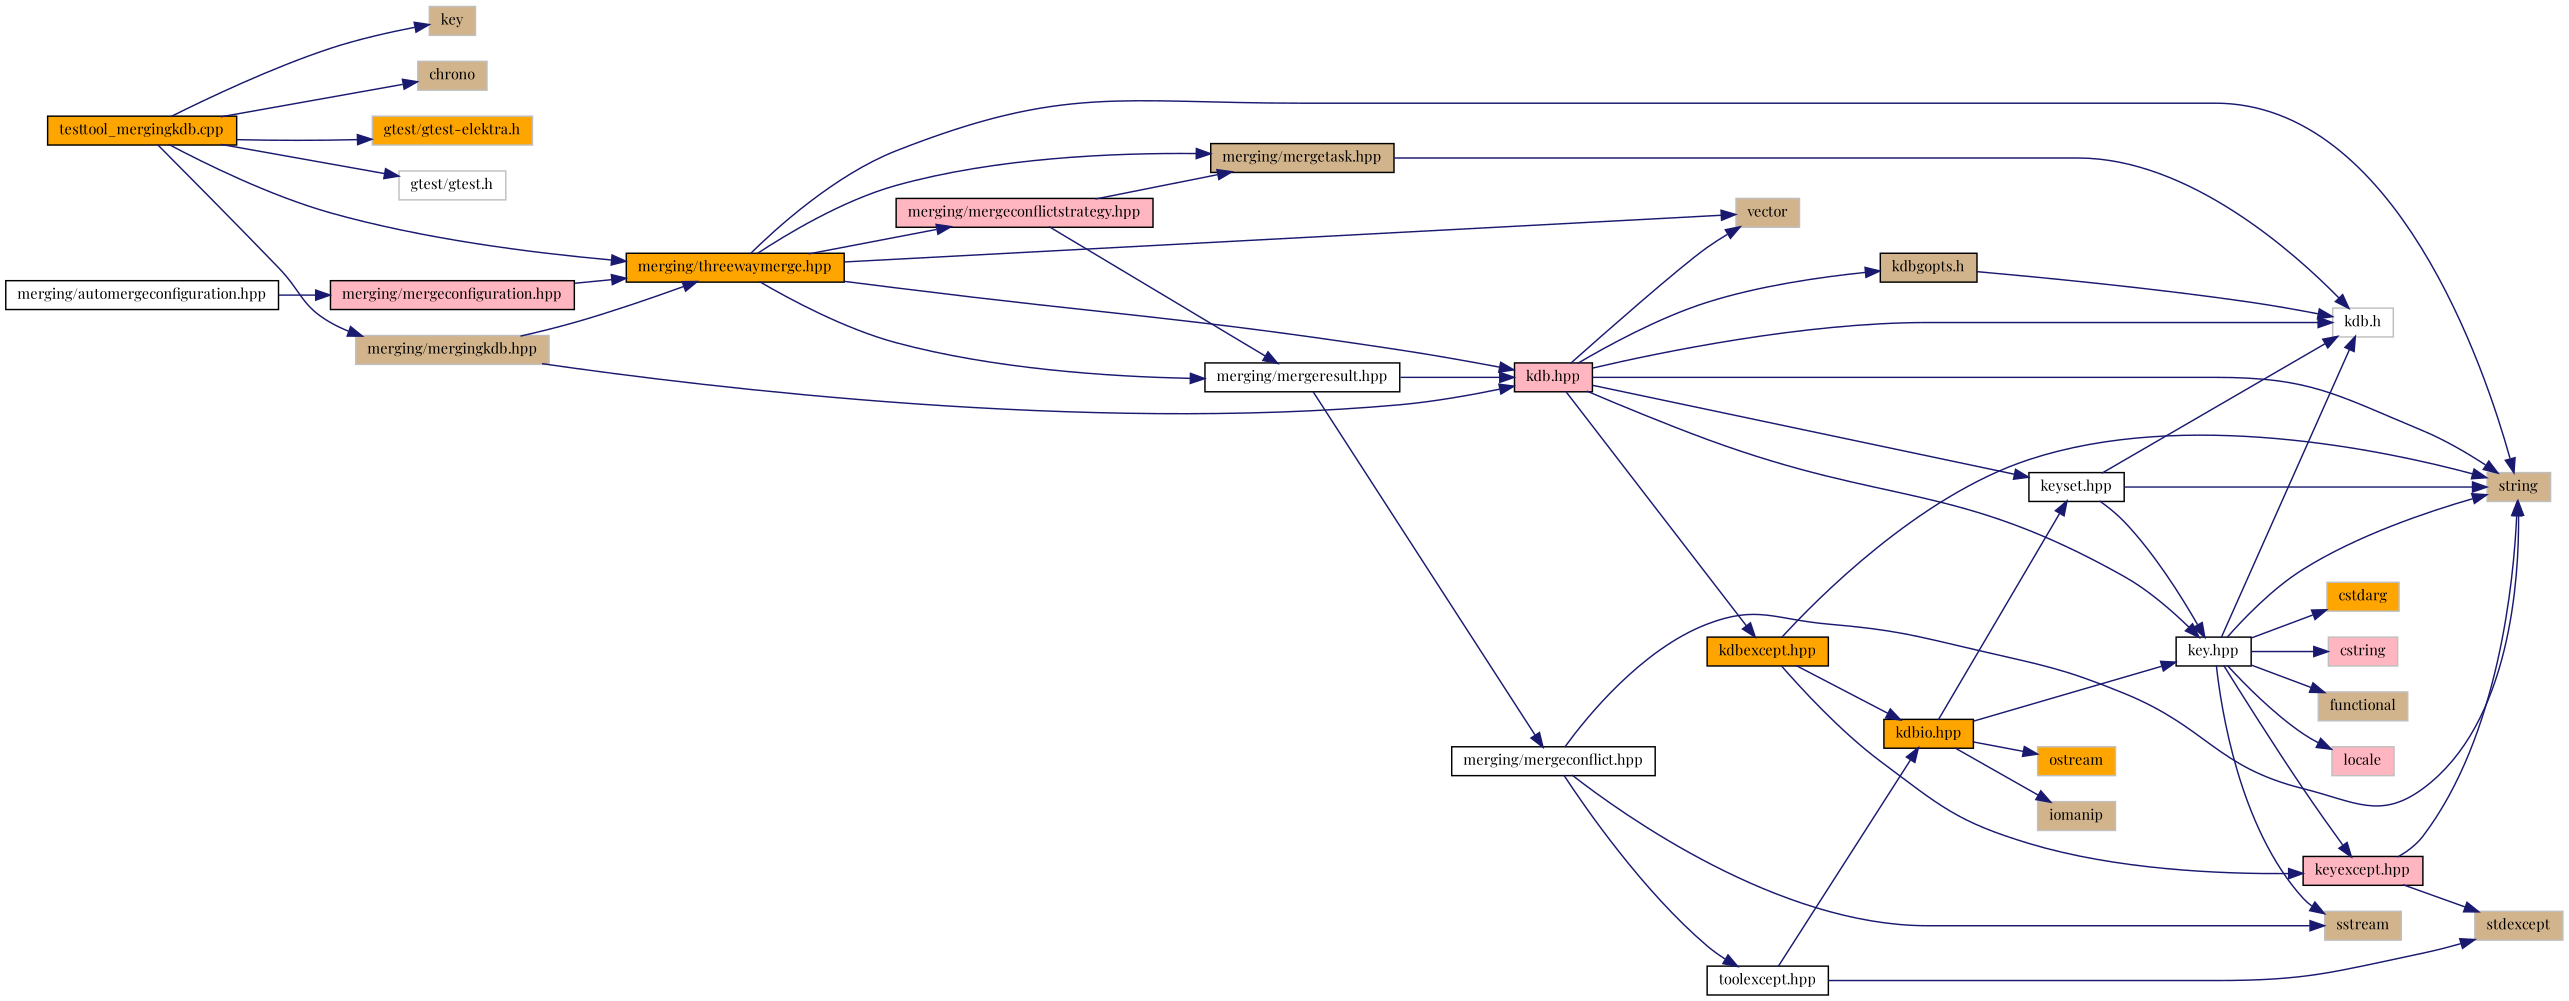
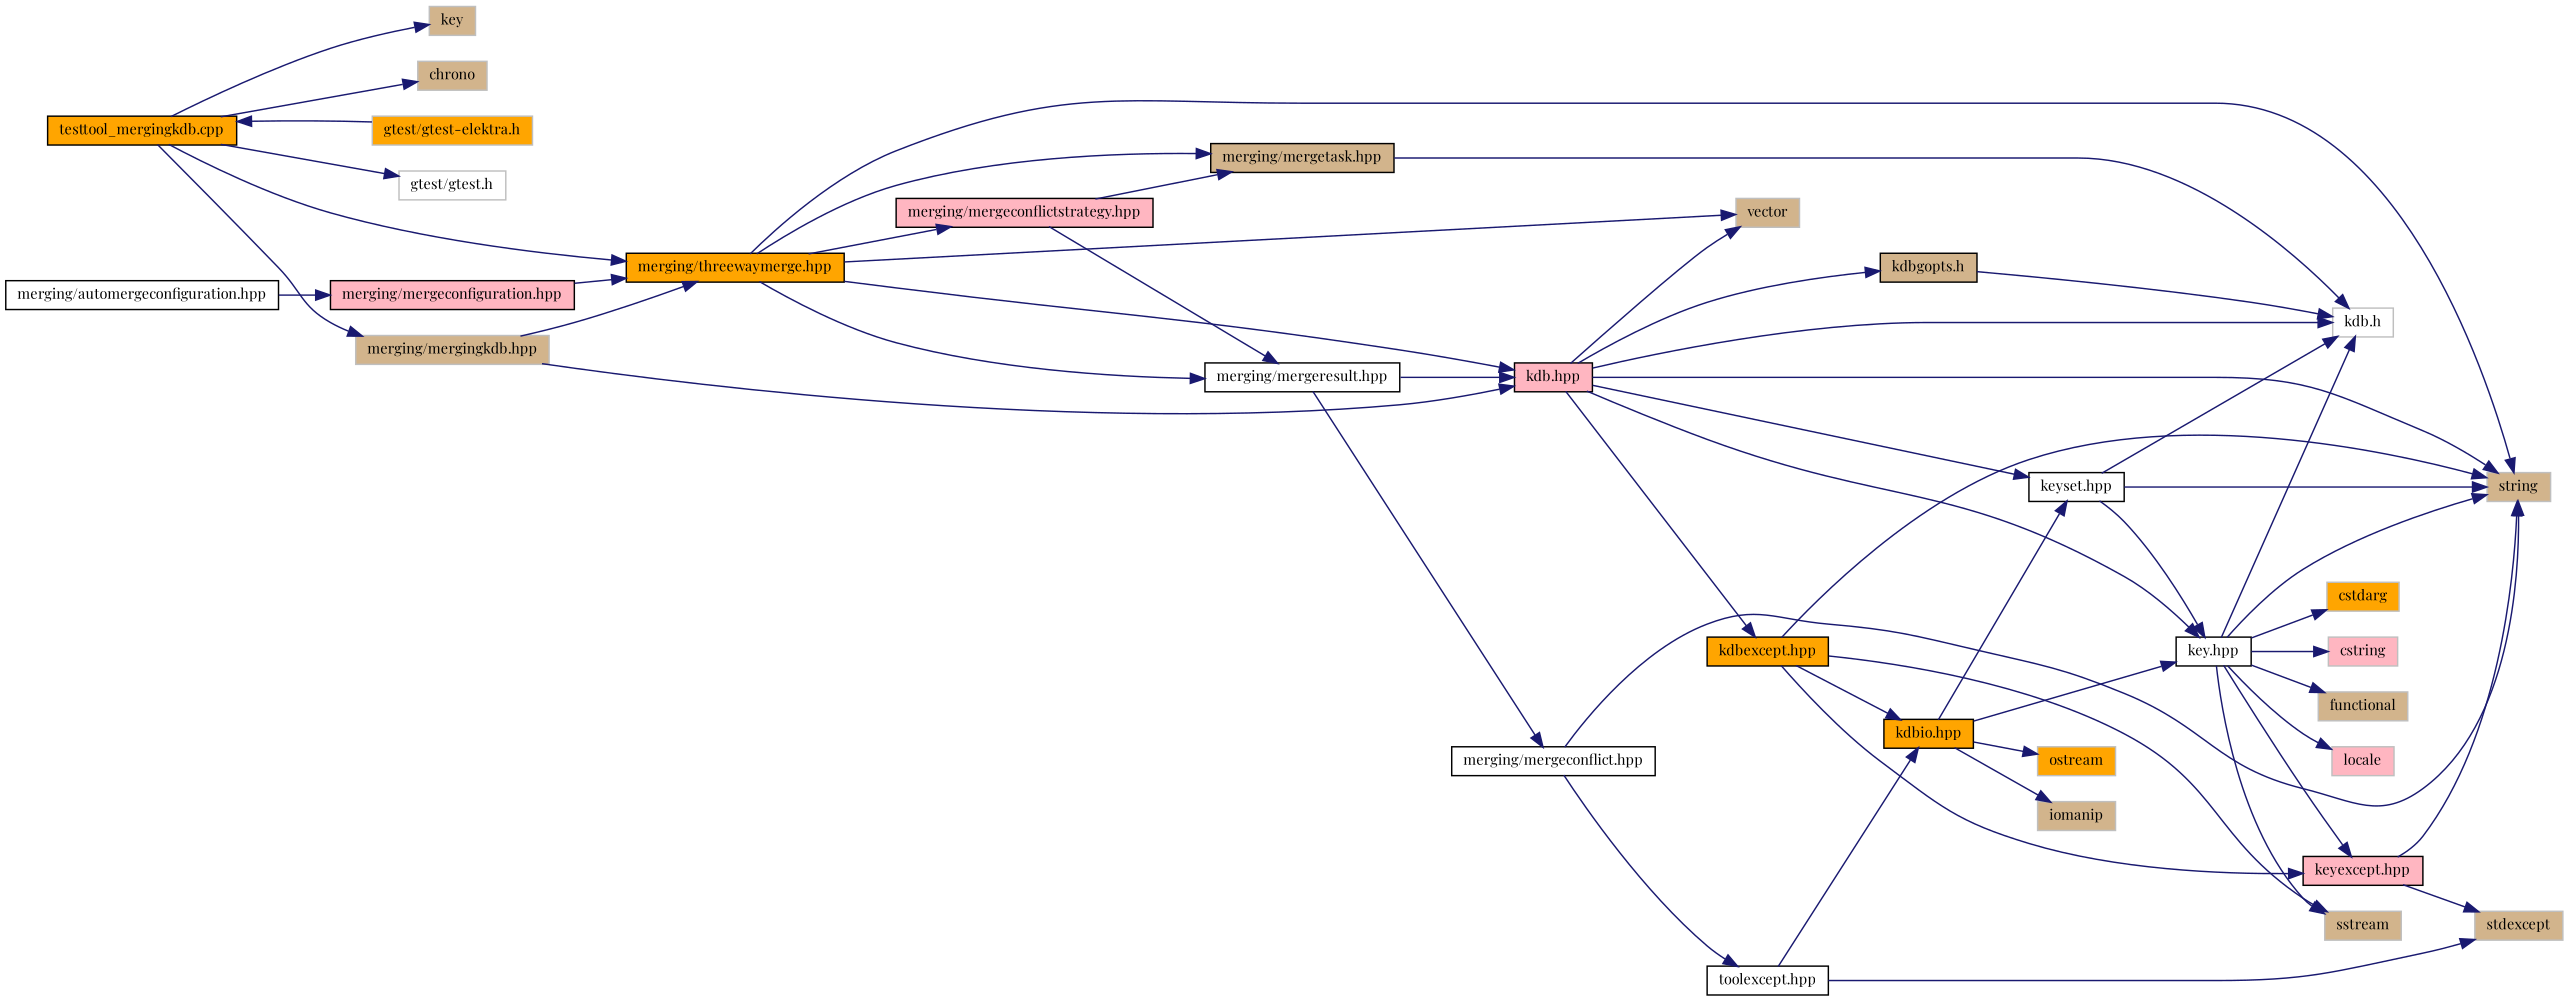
(297, 140) -> (312, 121)
(1922, 925) -> (2102, 723)
